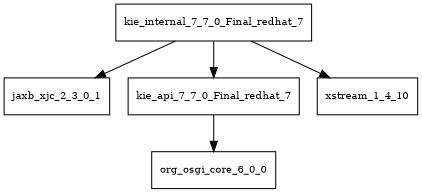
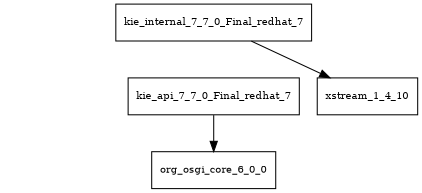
(214, 54) -> none
(57, 96) -> none
